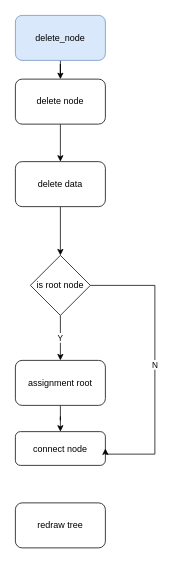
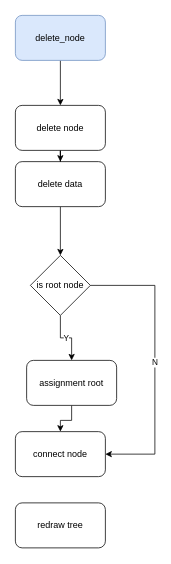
(60, 102) -> (60, 128)
(60, 383) -> (72, 383)
(60, 449) -> (60, 454)
